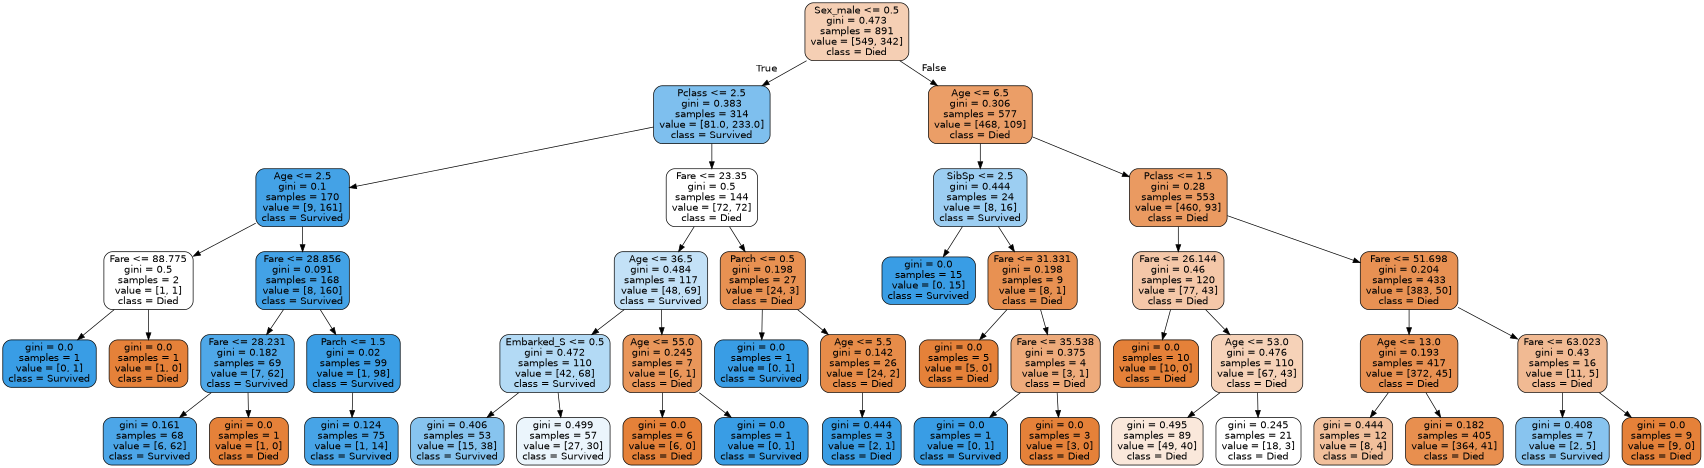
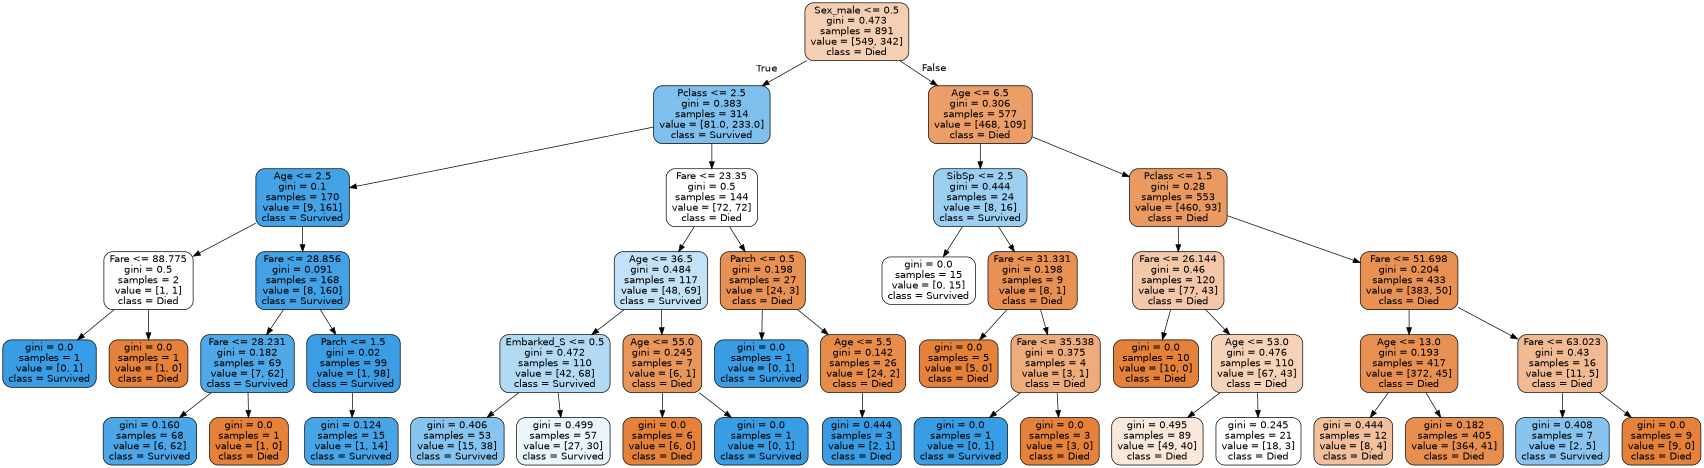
(929, 281) -> (929, 281)
(150, 441) -> (150, 441)
(351, 441) -> (351, 441)
